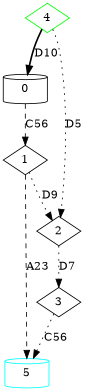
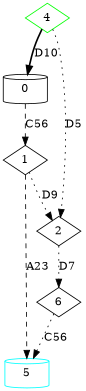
(59, 302) -> (59, 302)
